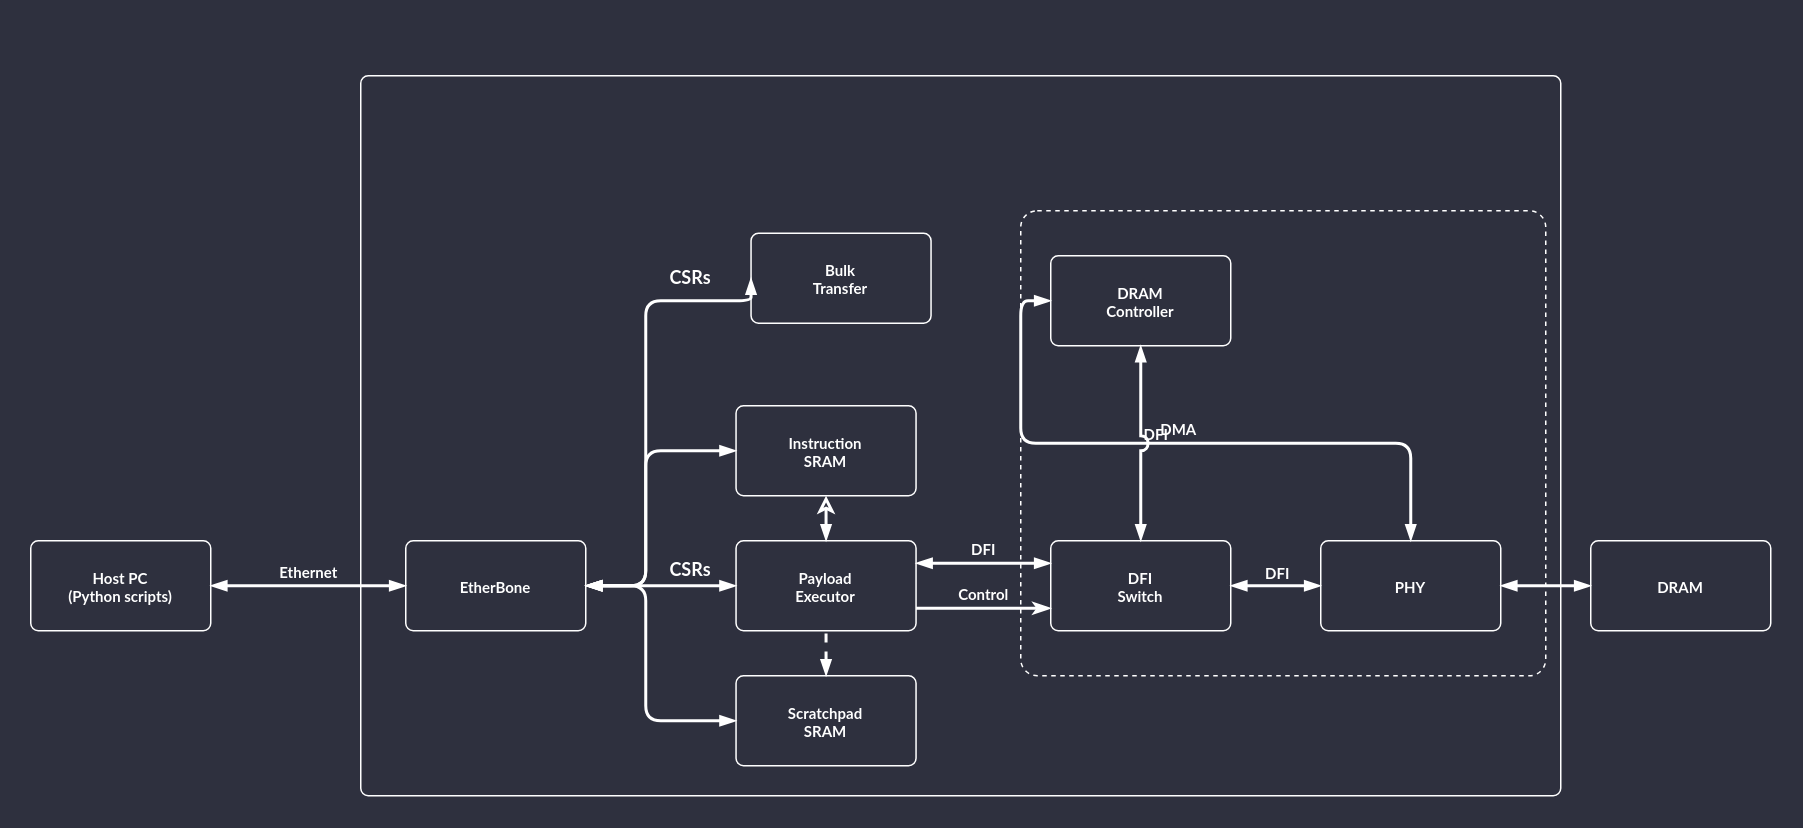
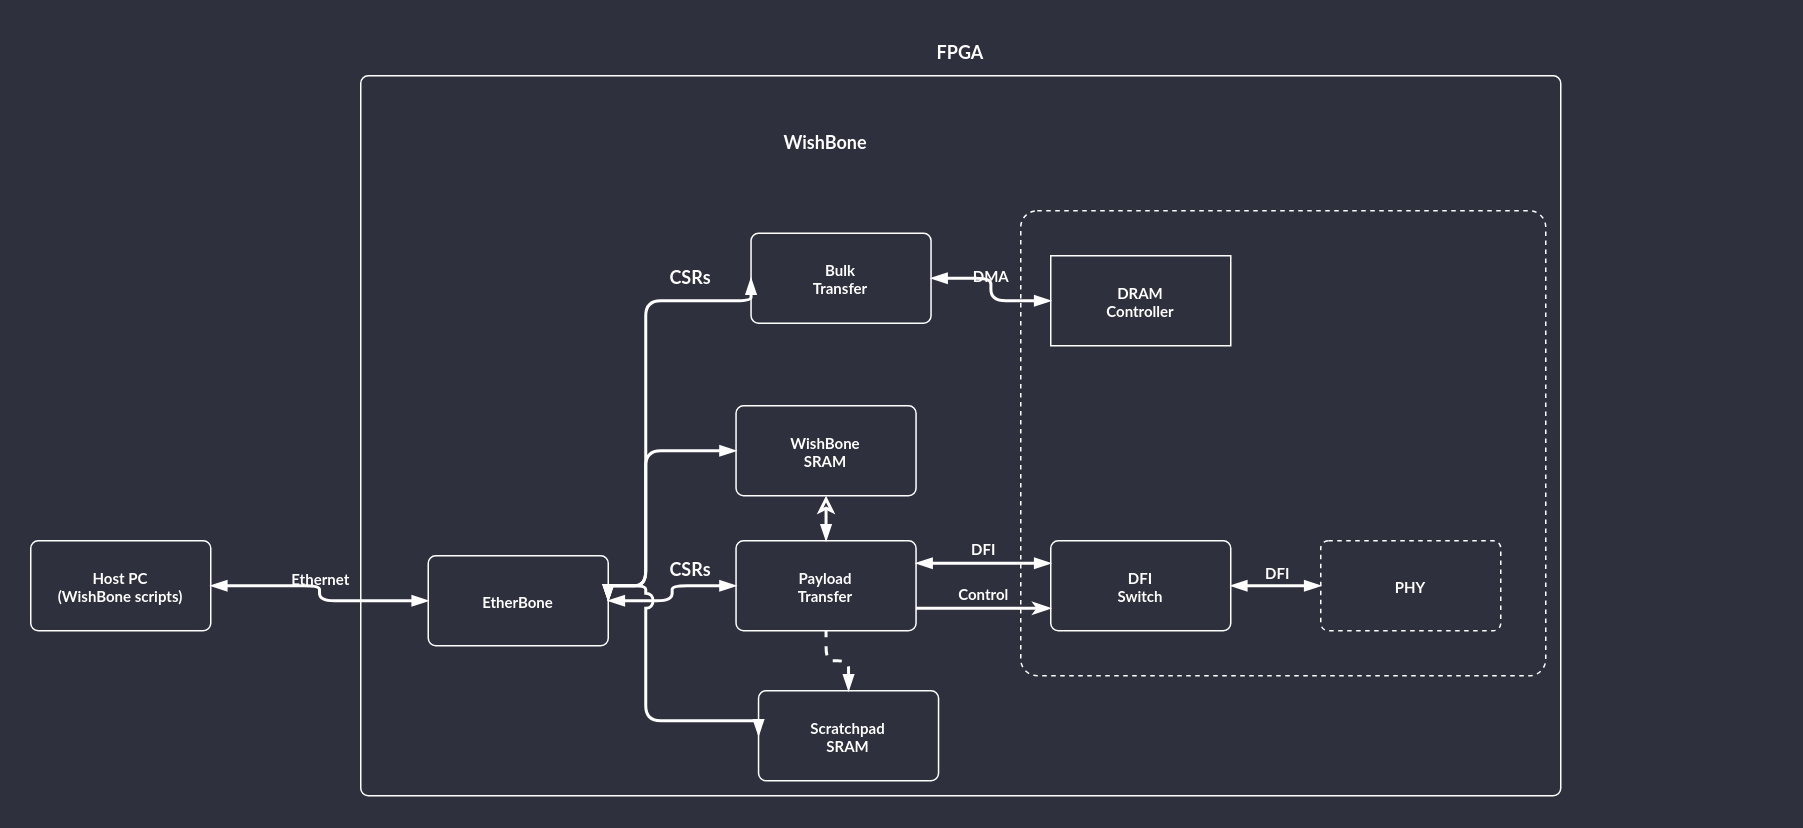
none -> (961, 53)
none -> (826, 143)
(1141, 301) -> (1141, 301)
(1148, 441) -> none
(1187, 443) -> (991, 284)
(826, 451) -> (826, 451)
(121, 586) -> (121, 586)
(496, 586) -> (518, 601)
(826, 586) -> (826, 586)
(1411, 586) -> (1411, 586)
(1545, 586) -> none
(1681, 586) -> none
(826, 721) -> (849, 736)
